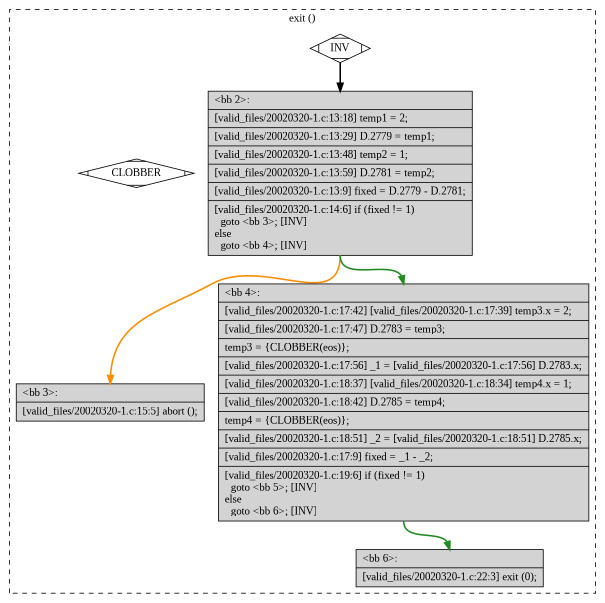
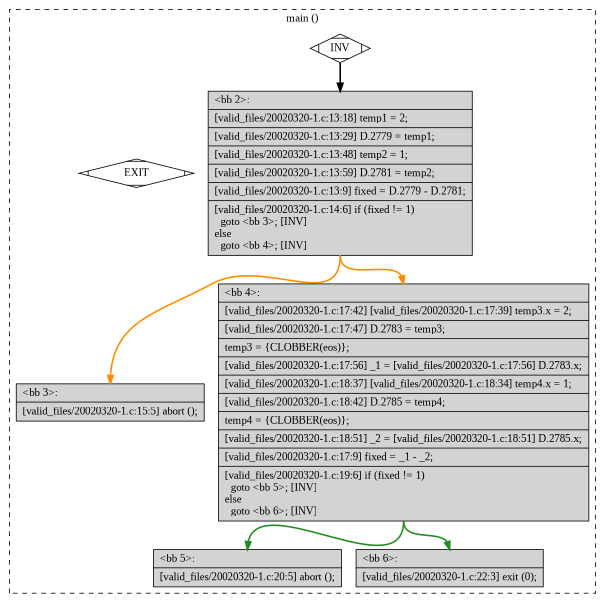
(303, 19) -> (303, 19)
(136, 173) -> (136, 173)
(368, 270) -> (368, 270)
none -> (247, 568)
